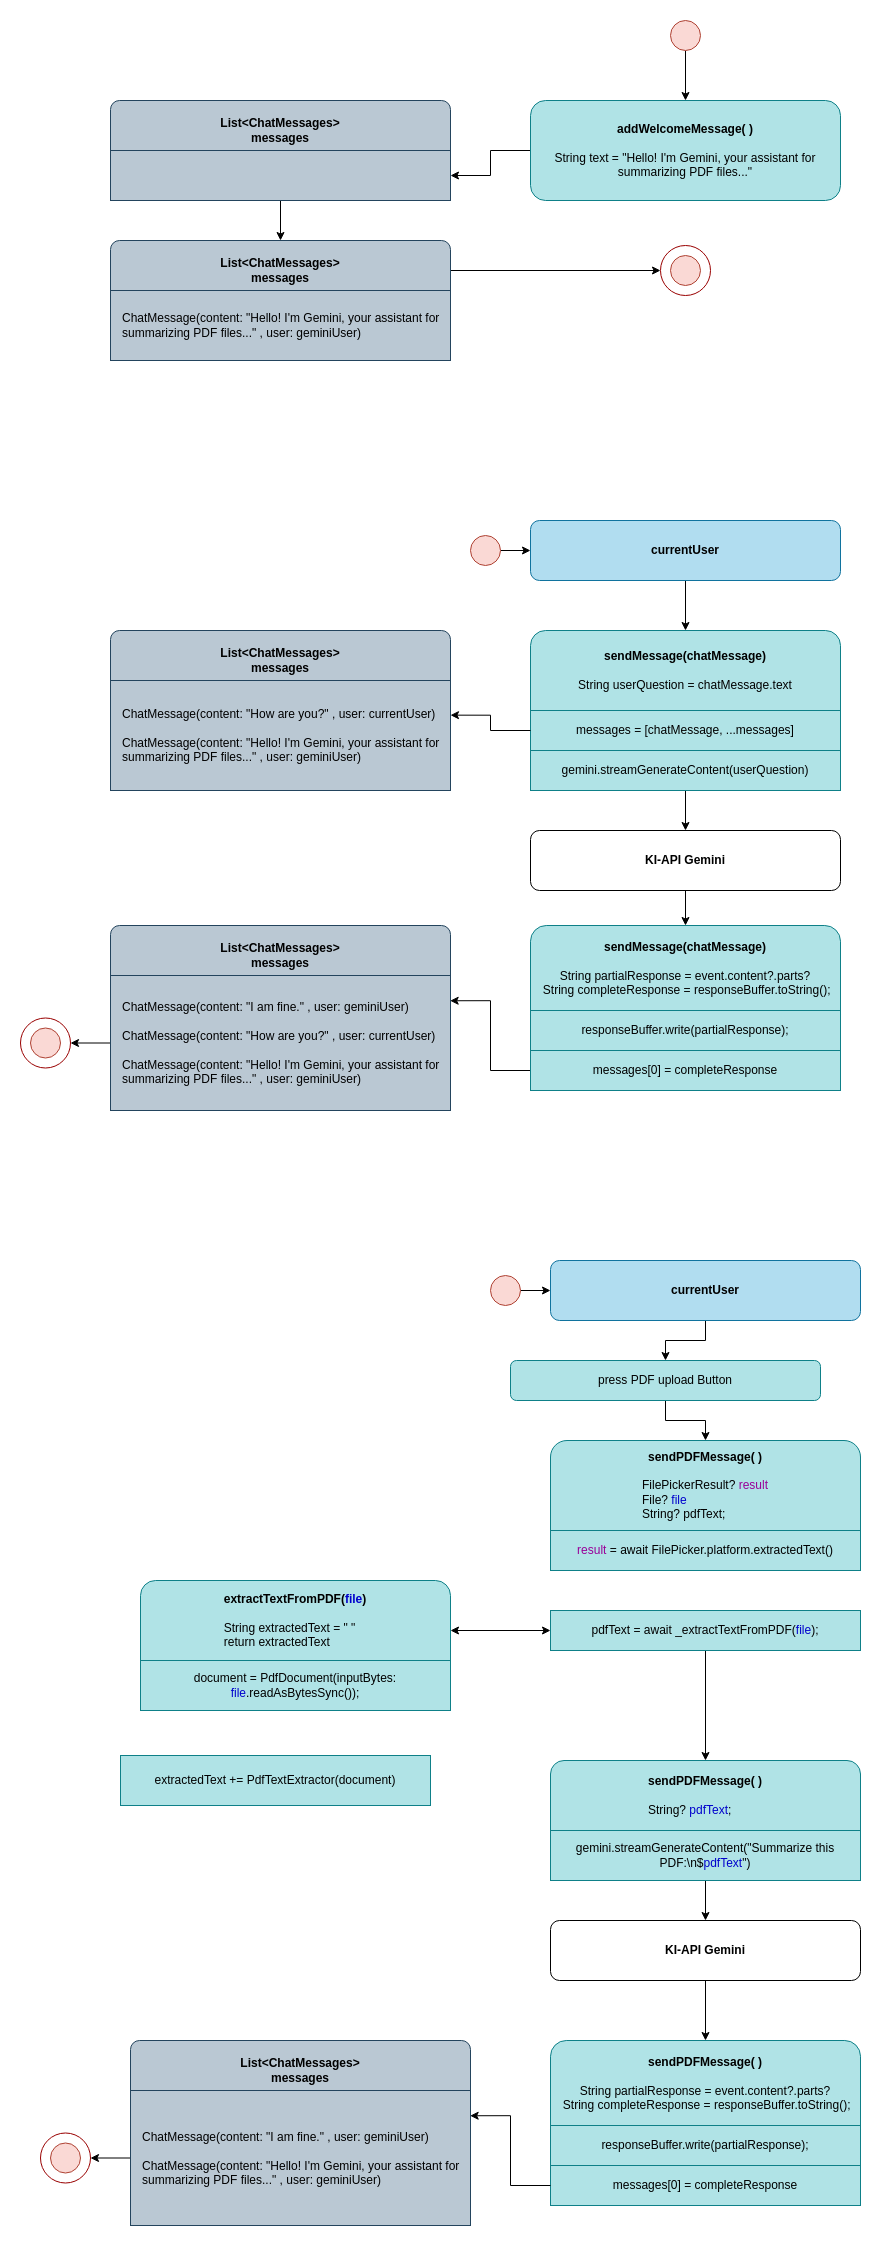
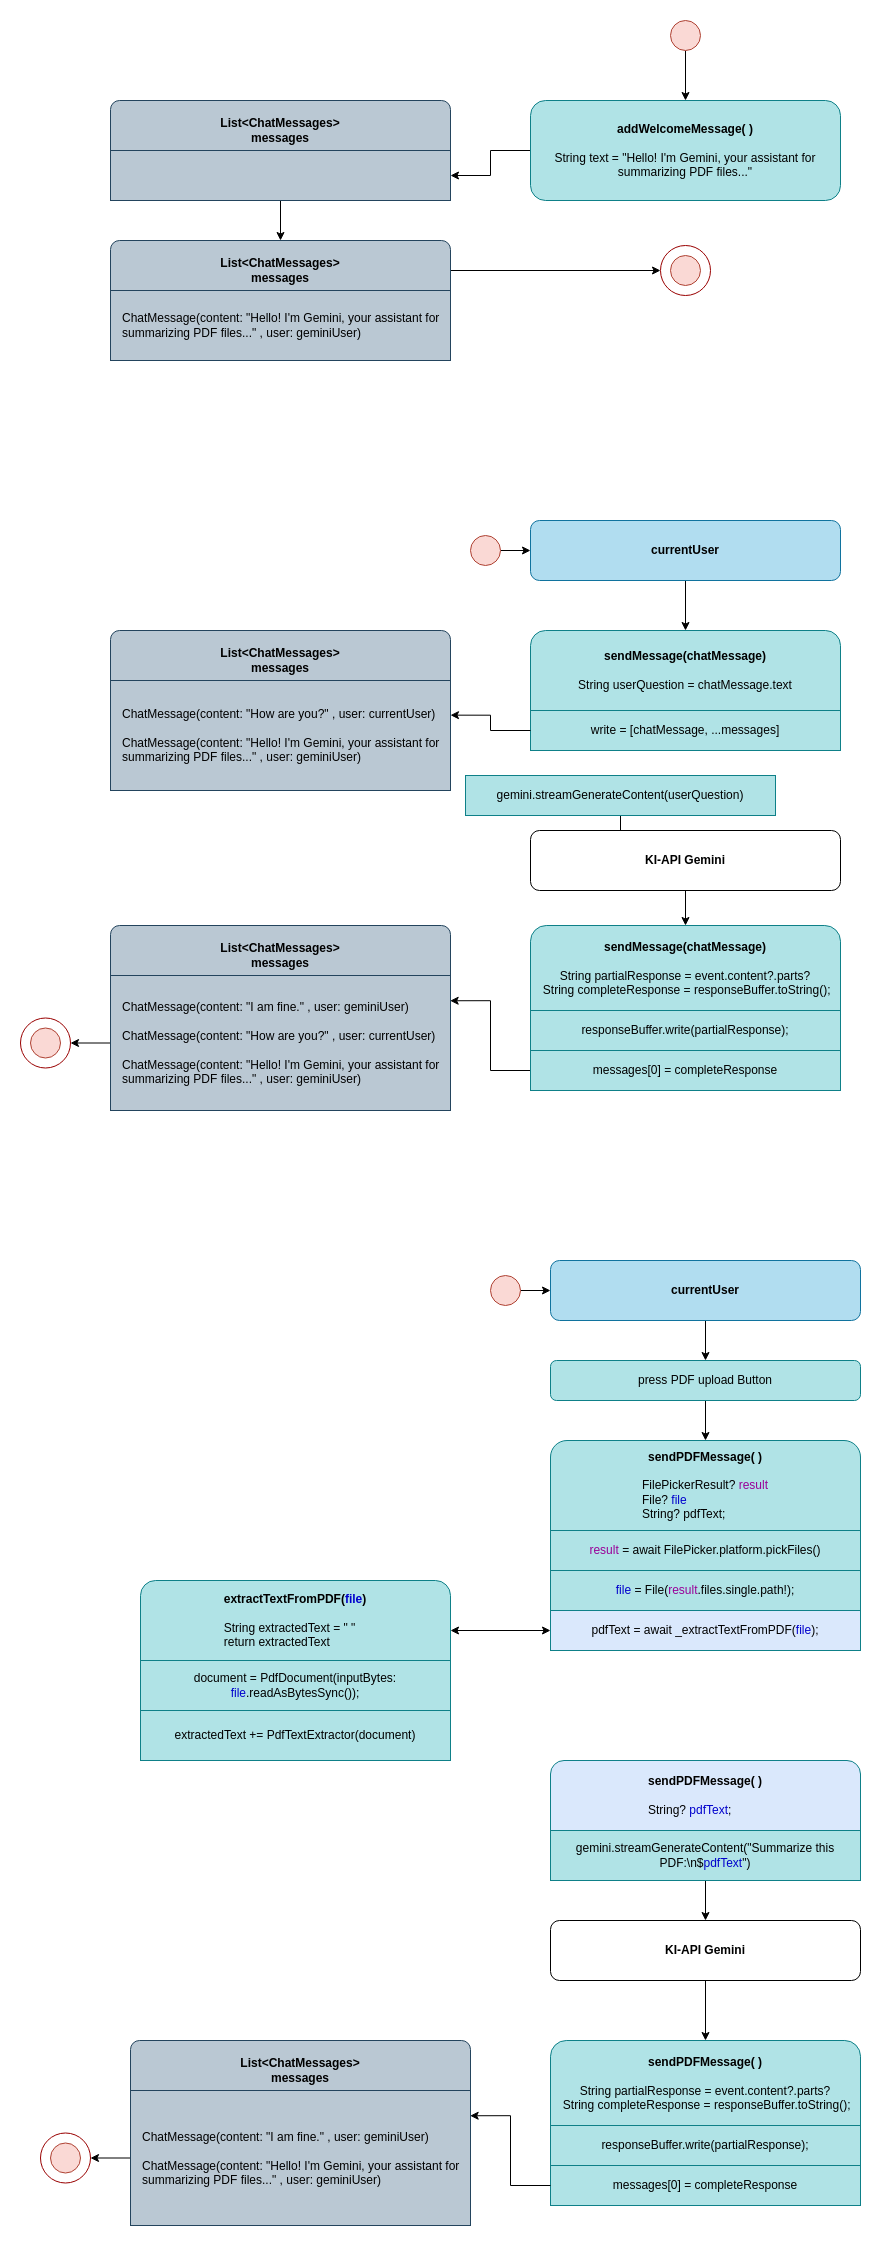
(686, 731) -> (686, 731)
(686, 771) -> (621, 796)
(666, 1381) -> (706, 1381)
(706, 1551) -> (706, 1551)
none -> (706, 1591)
(706, 1631) -> (706, 1631)
(706, 1702) -> none
(276, 1781) -> (296, 1736)
(706, 1806) -> (706, 1806)
